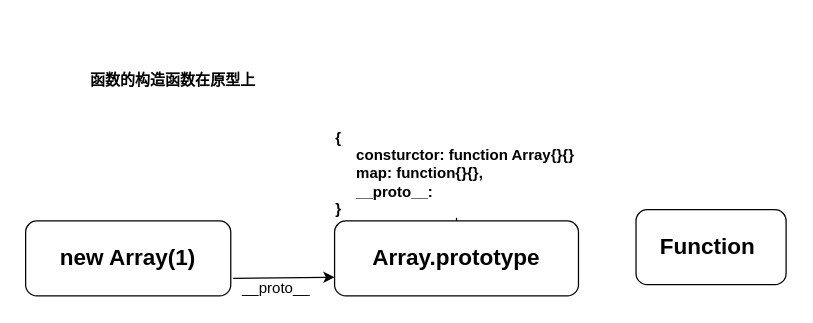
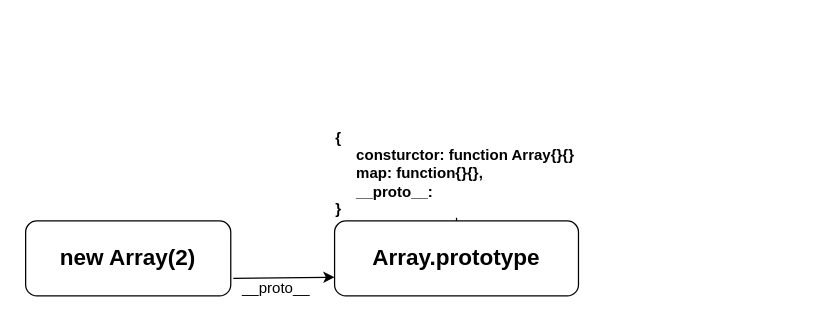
(203, 101) -> none
(711, 247) -> none
(128, 258) -> (128, 258)
